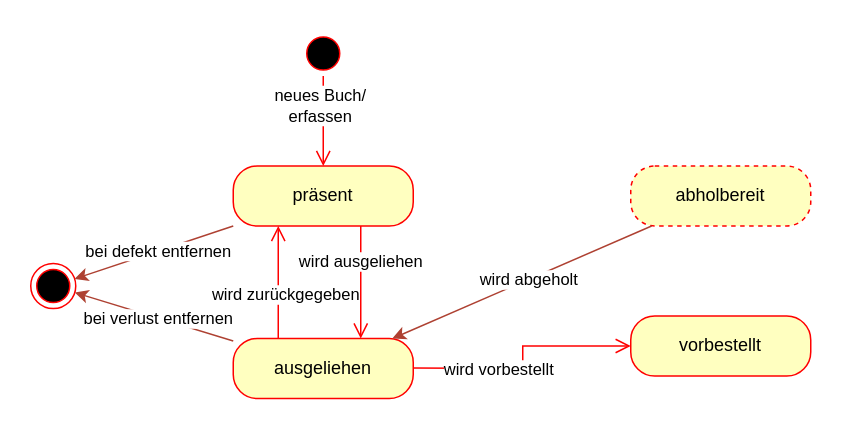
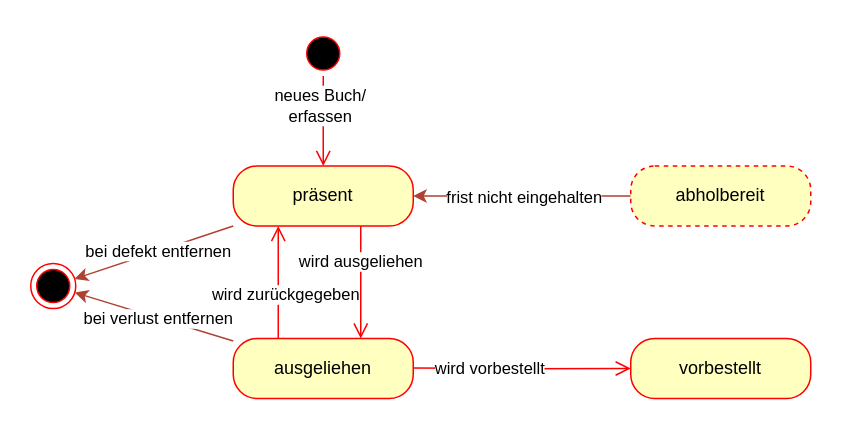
none -> (527, 196)
(583, 256) -> none
(721, 346) -> (721, 368)
